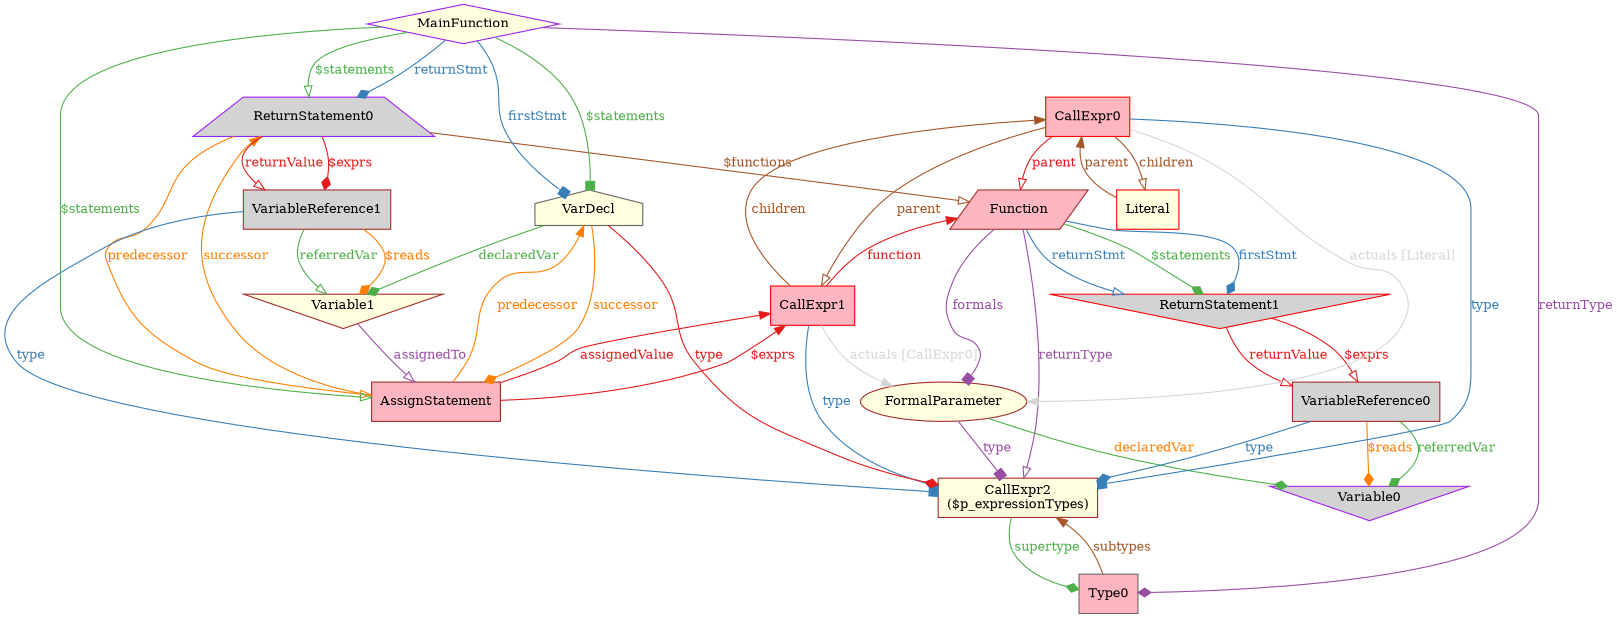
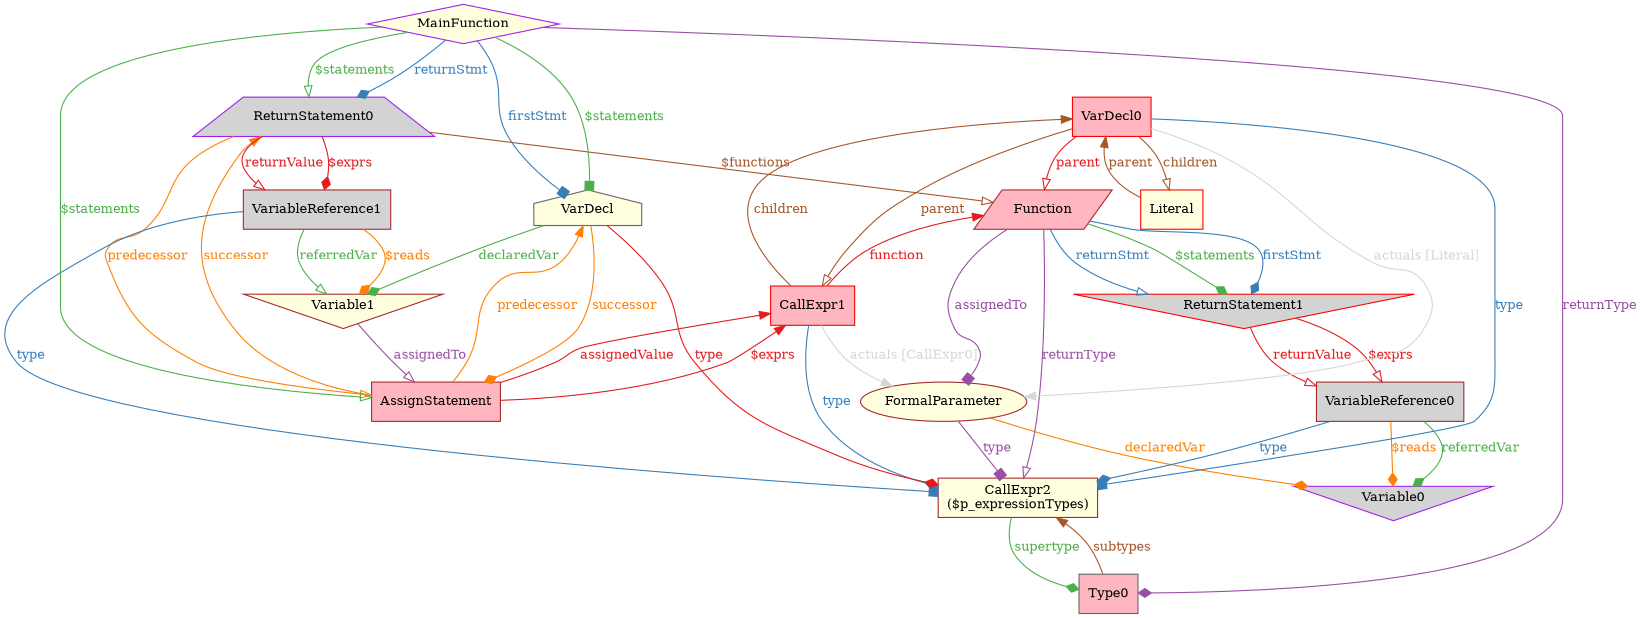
(1088, 117) -> (1112, 117)
(978, 306) -> (991, 306)
(1130, 459) -> (1141, 459)
